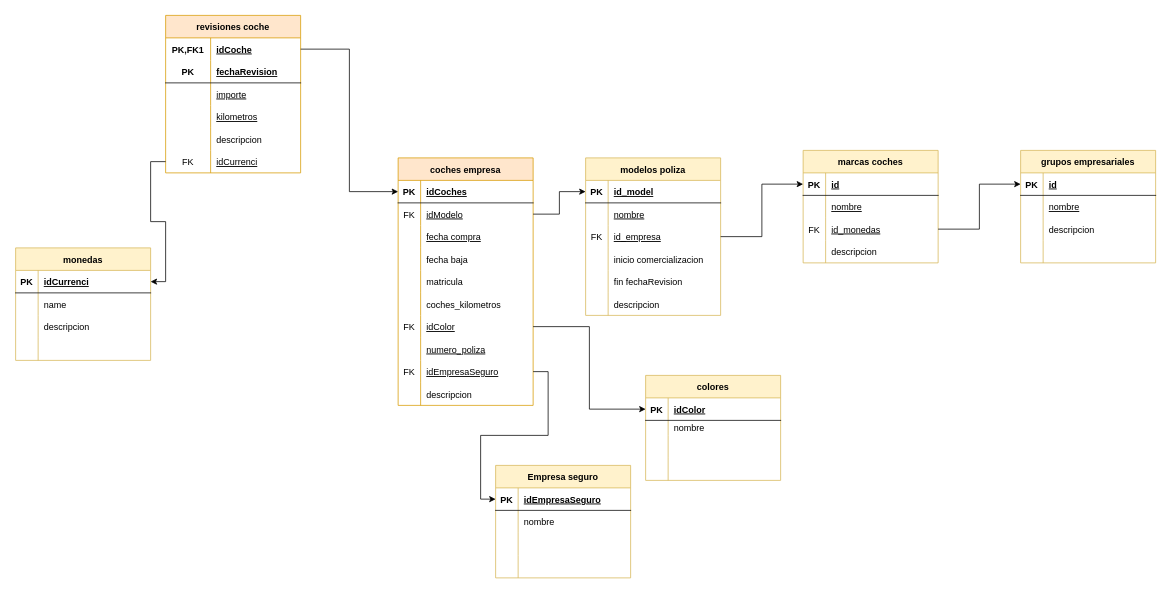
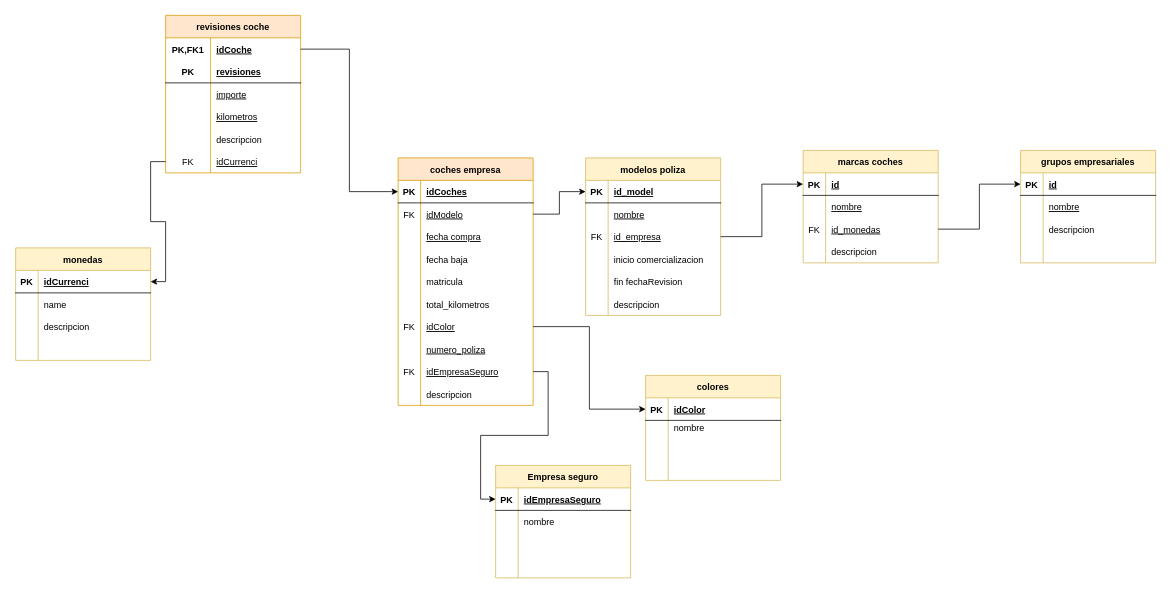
(246, 72) -> (239, 72)
(467, 305) -> (463, 305)
